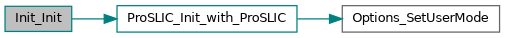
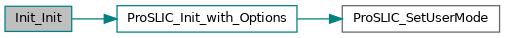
(207, 19) -> (207, 19)
(421, 19) -> (421, 19)
